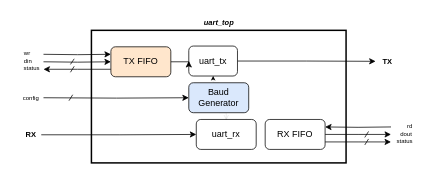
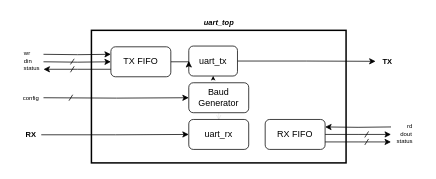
(141, 62) -> (141, 62)
(219, 98) -> (219, 98)
(226, 135) -> (219, 135)
